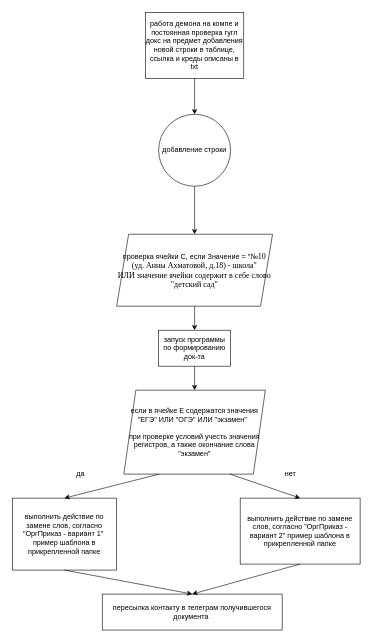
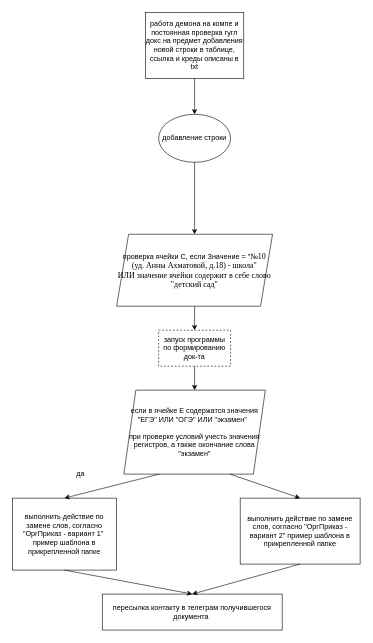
(195, 150) -> (195, 138)
(195, 348) -> (195, 348)
(291, 474) -> none
